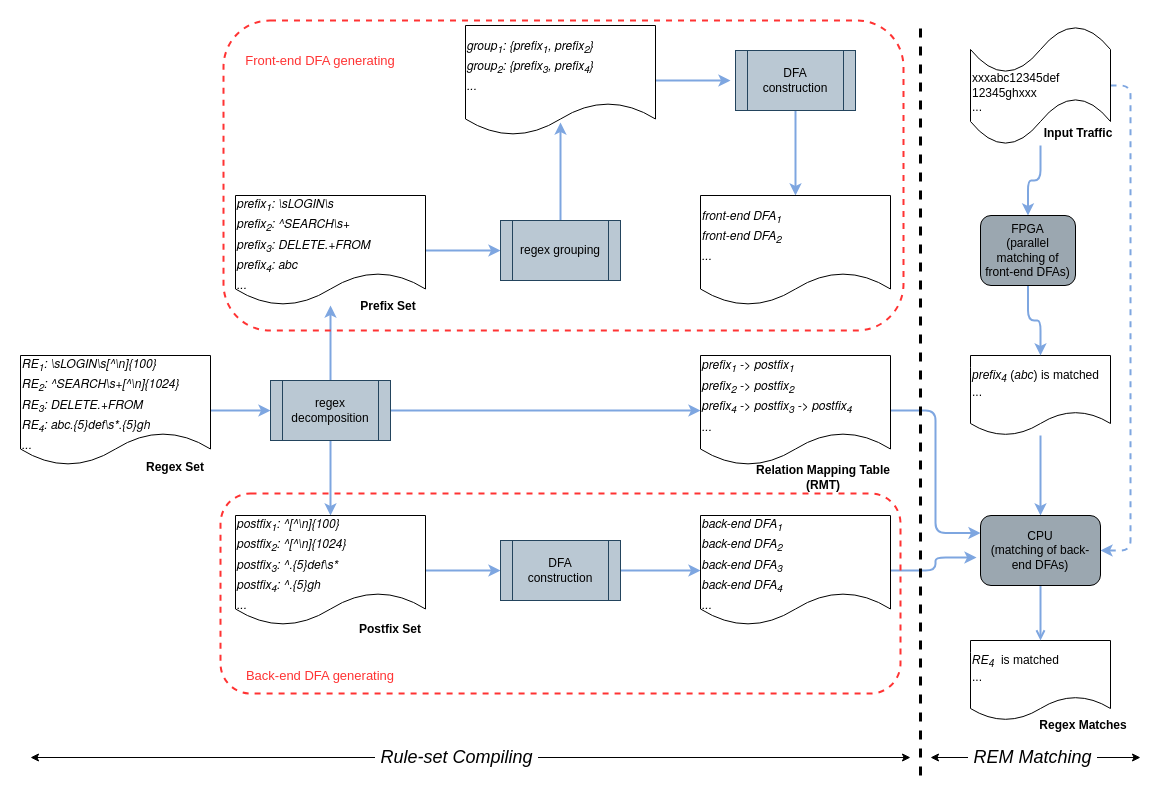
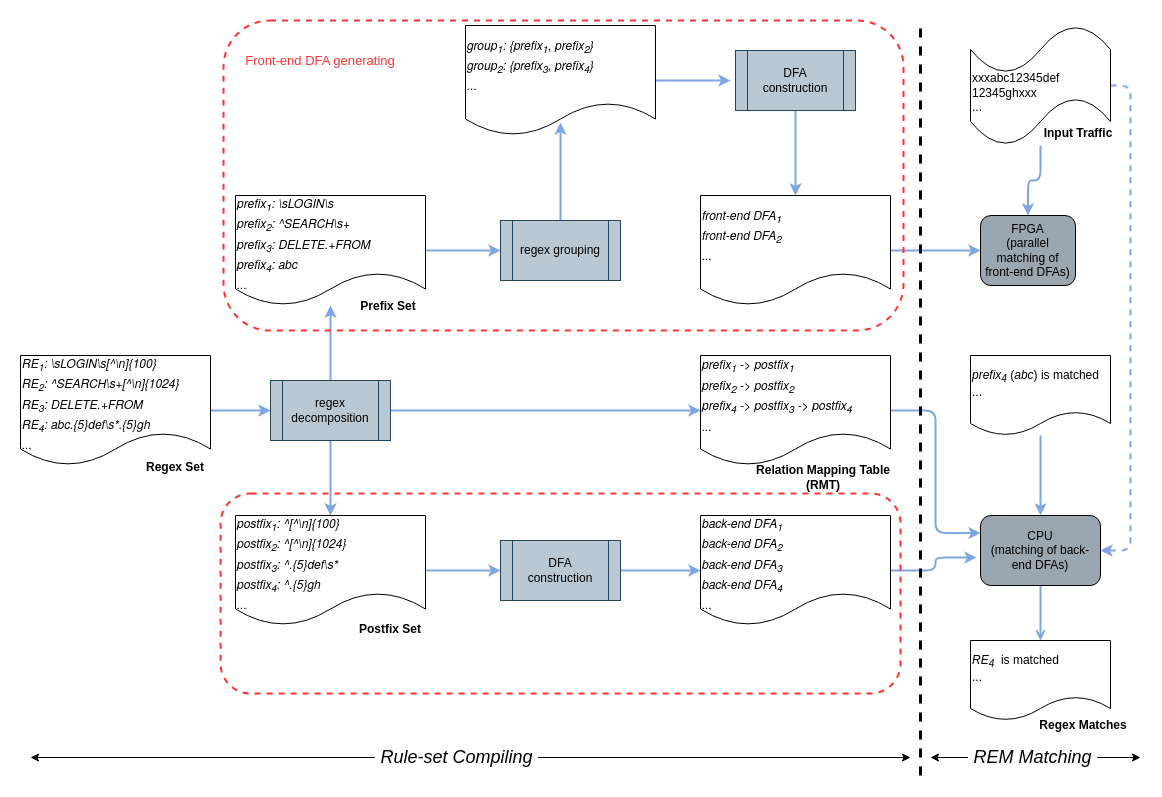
none -> (931, 251)
(1031, 320) -> none
(321, 676) -> none
